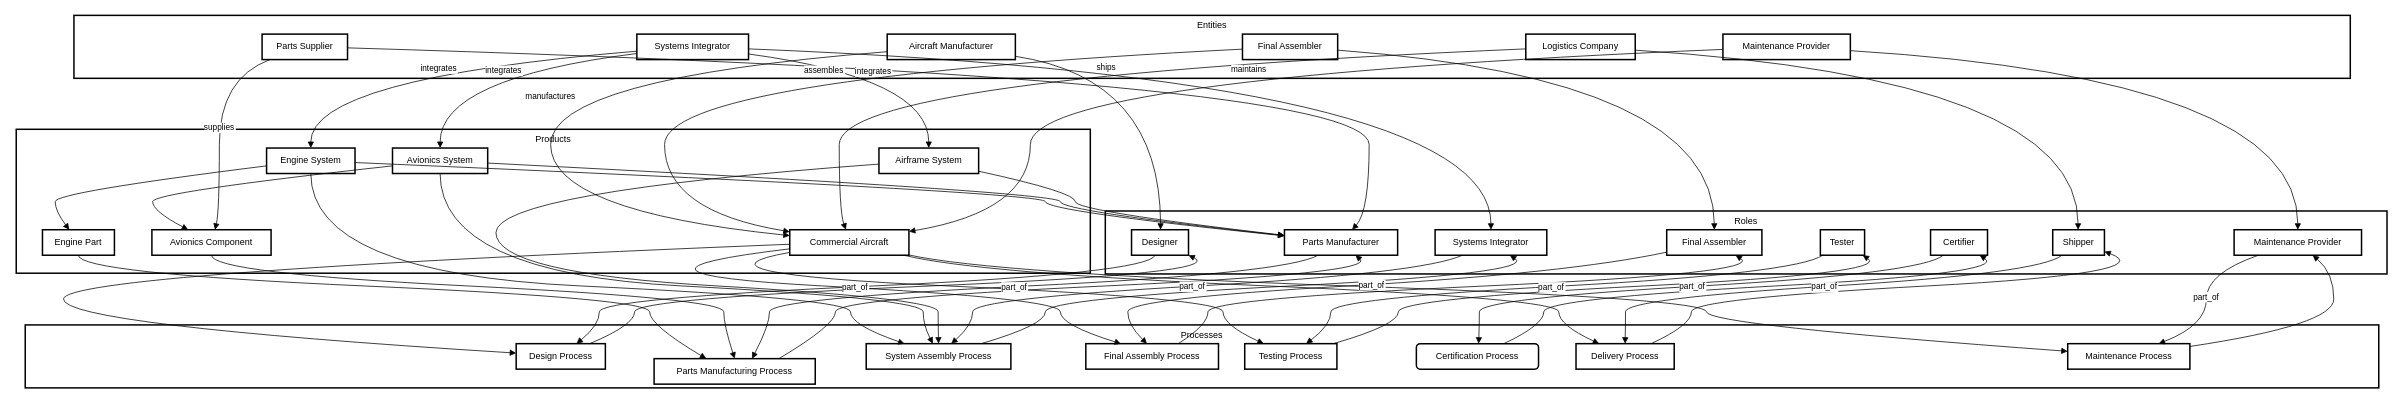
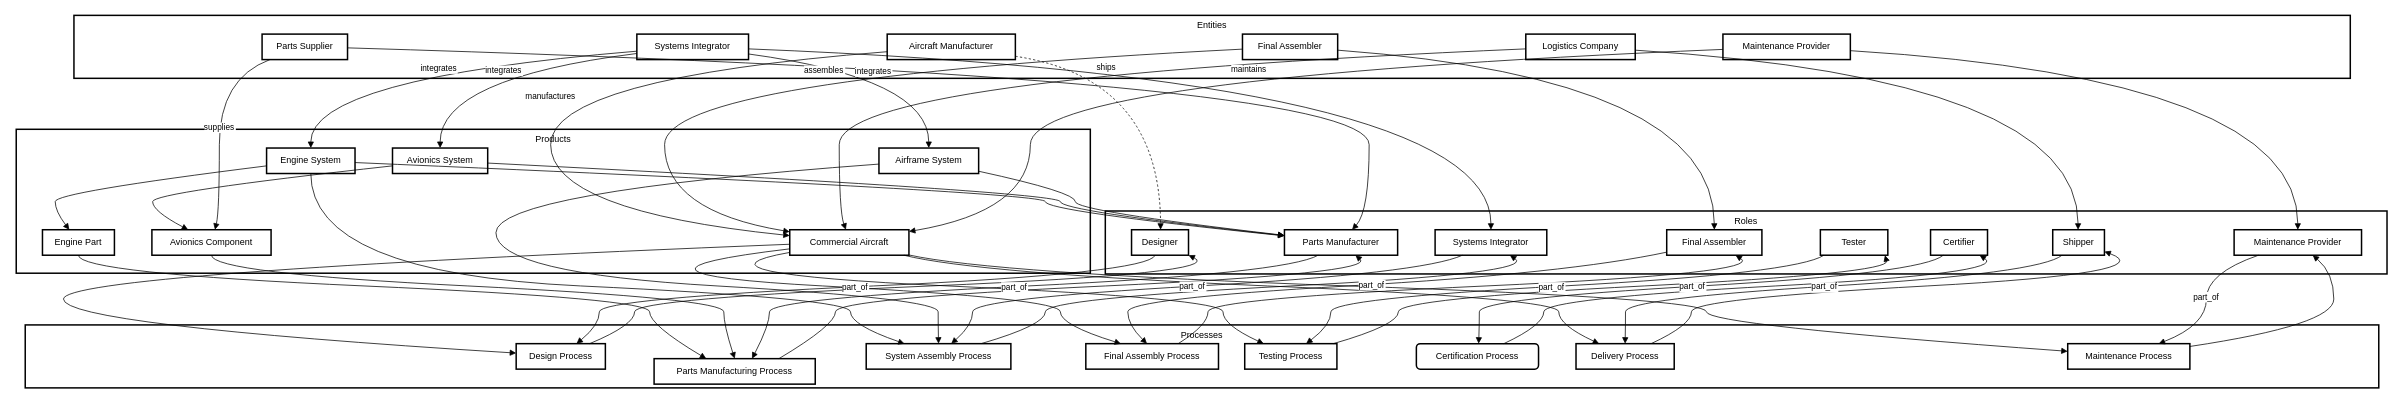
(1139, 131) -> (1139, 131)
(1843, 243) -> (1854, 243)
(665, 285) -> none
